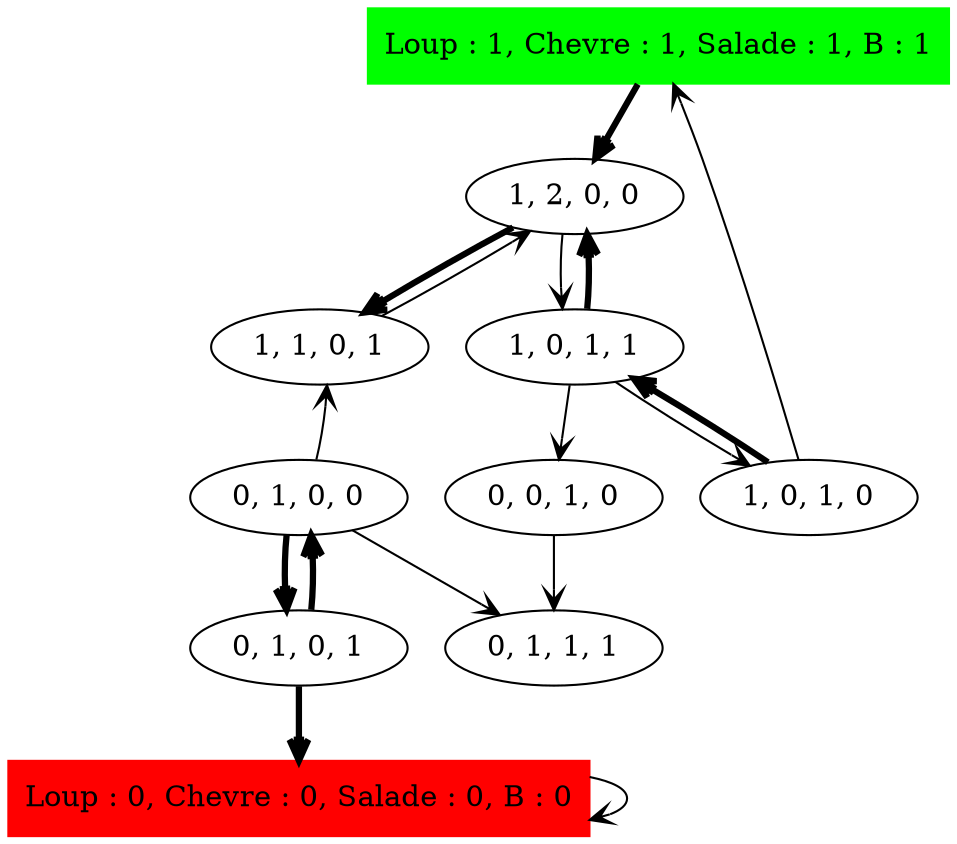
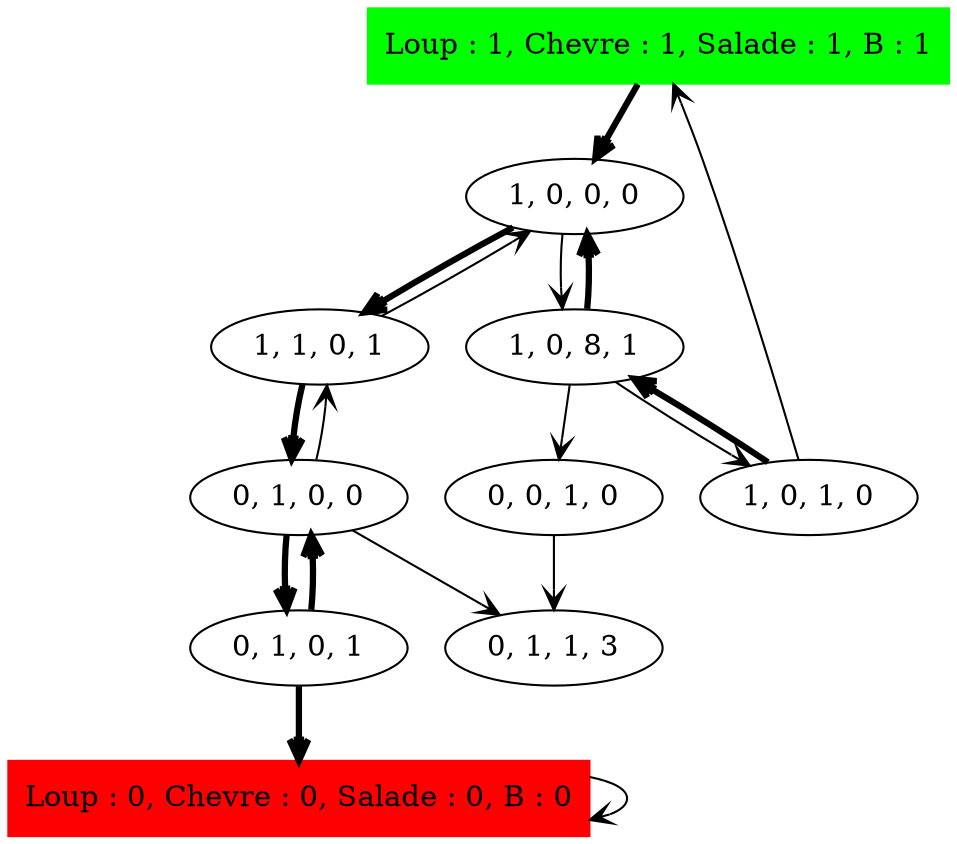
(575, 196) -> (575, 196)
(575, 347) -> (575, 347)
none -> (297, 411)
(554, 648) -> (554, 648)
